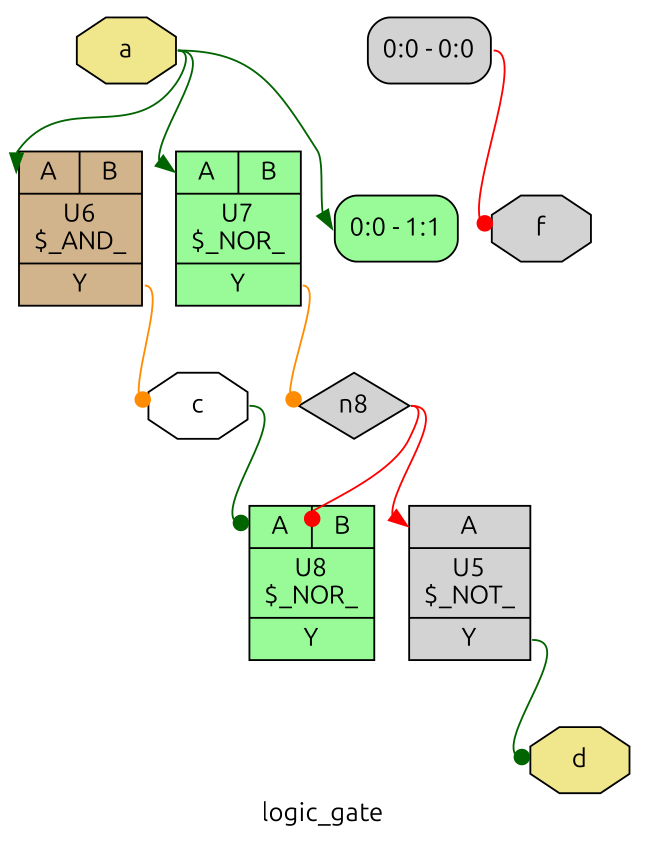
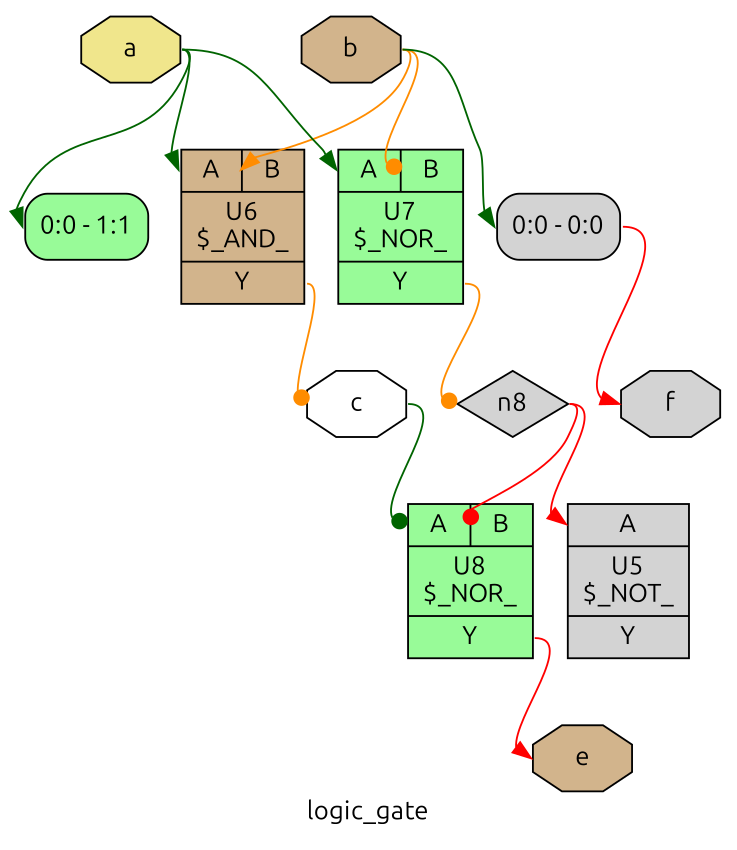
none -> (351, 50)
(494, 132) -> (625, 307)
none -> (582, 758)
(580, 760) -> none
